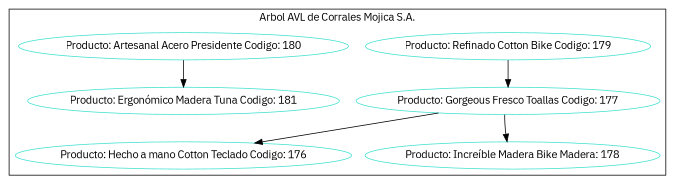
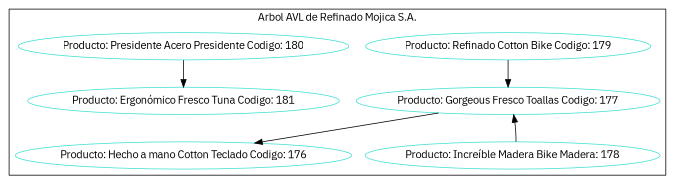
(337, 18) -> (337, 18)
(184, 46) -> (184, 46)
(184, 101) -> (184, 101)
(505, 124) -> (516, 132)
